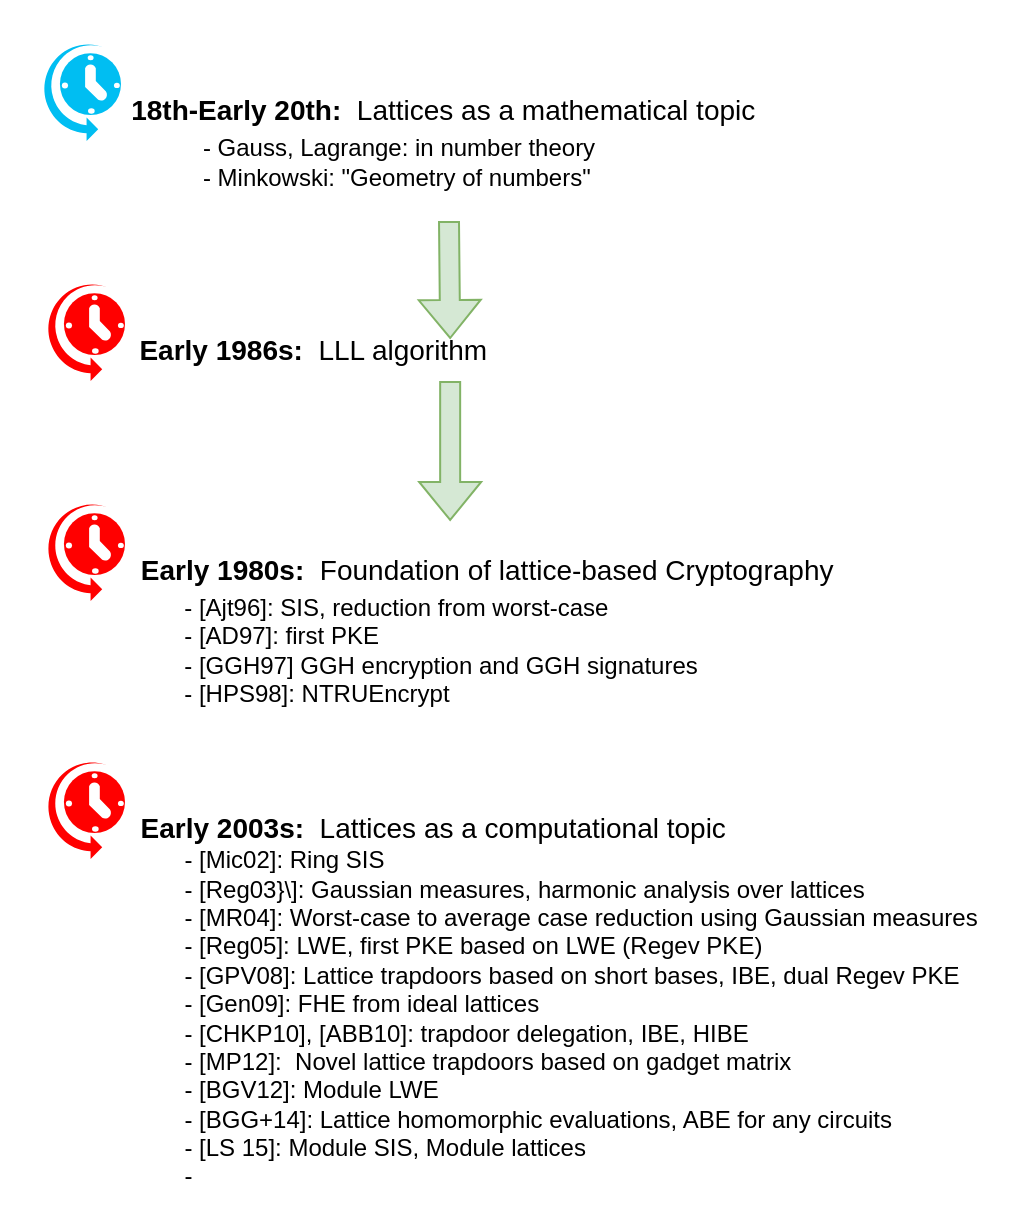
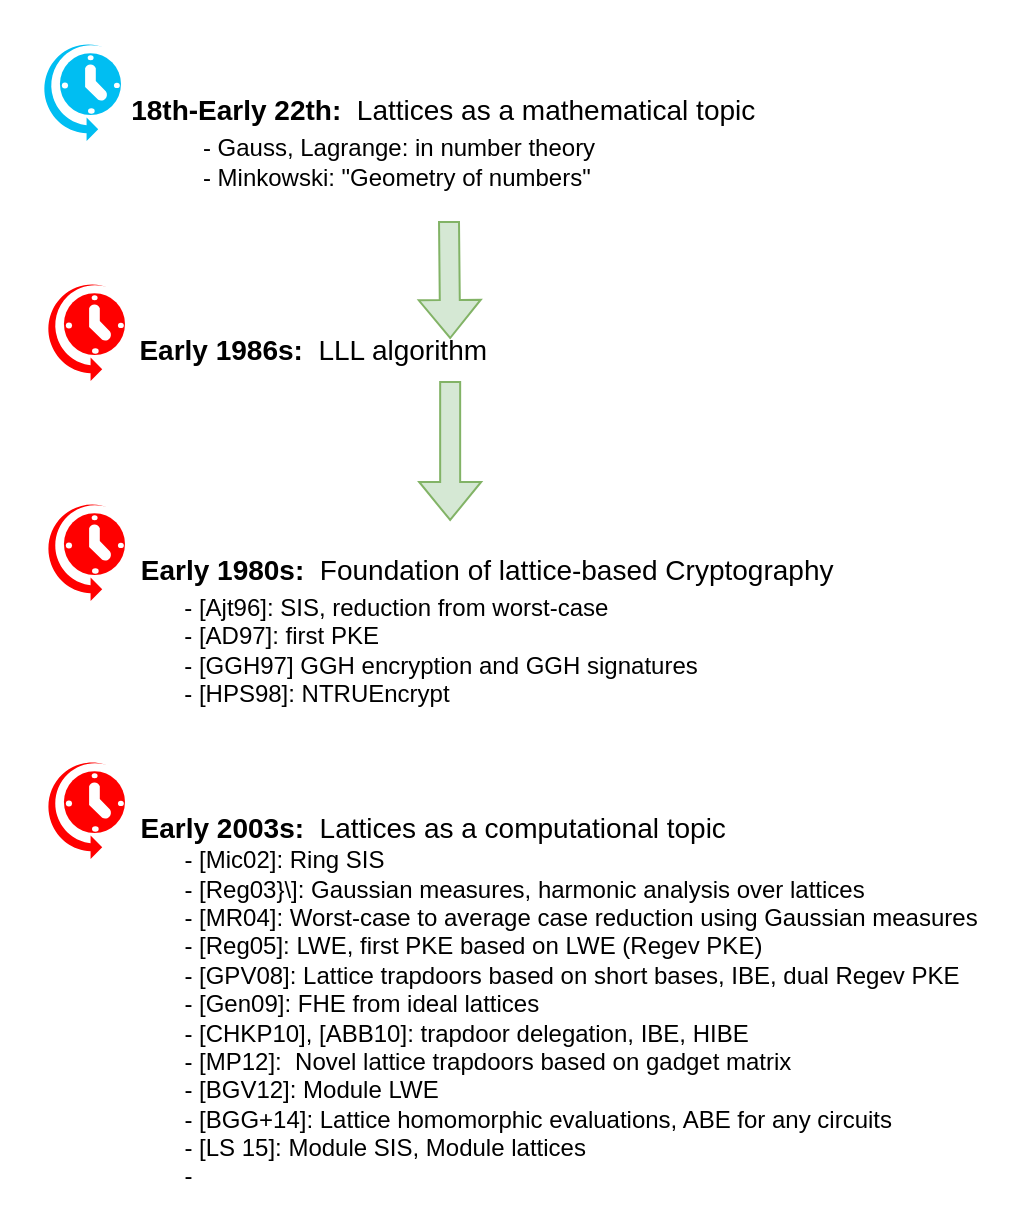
(452, 111) -> (452, 111)
